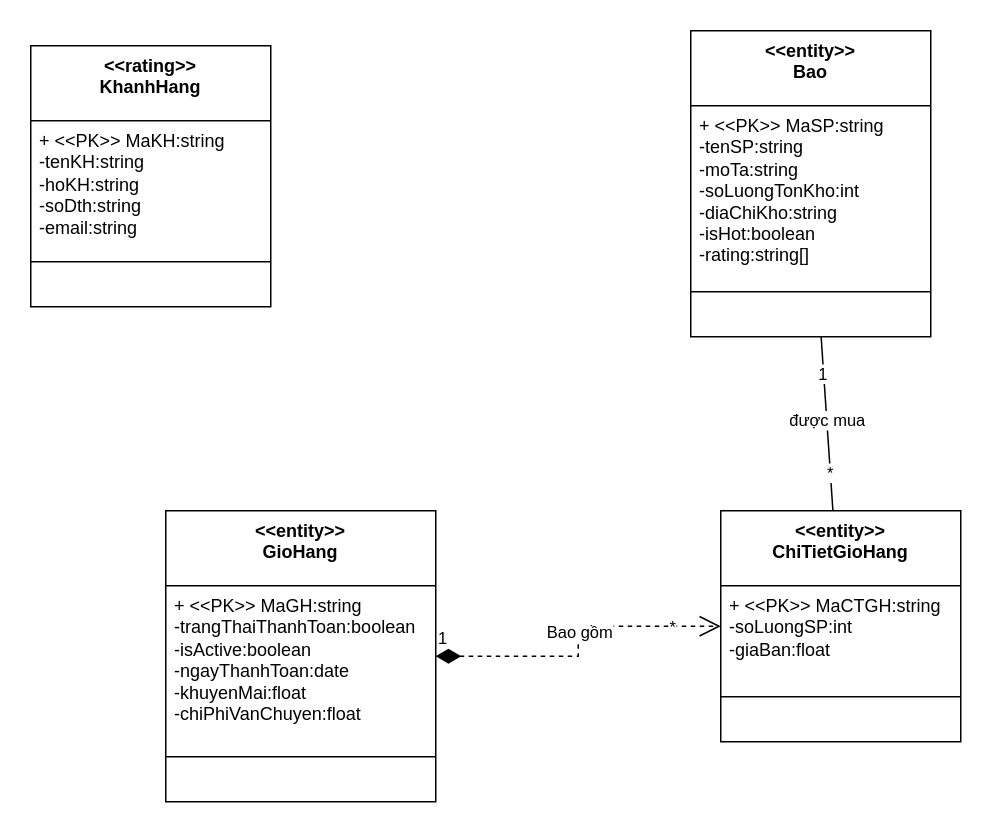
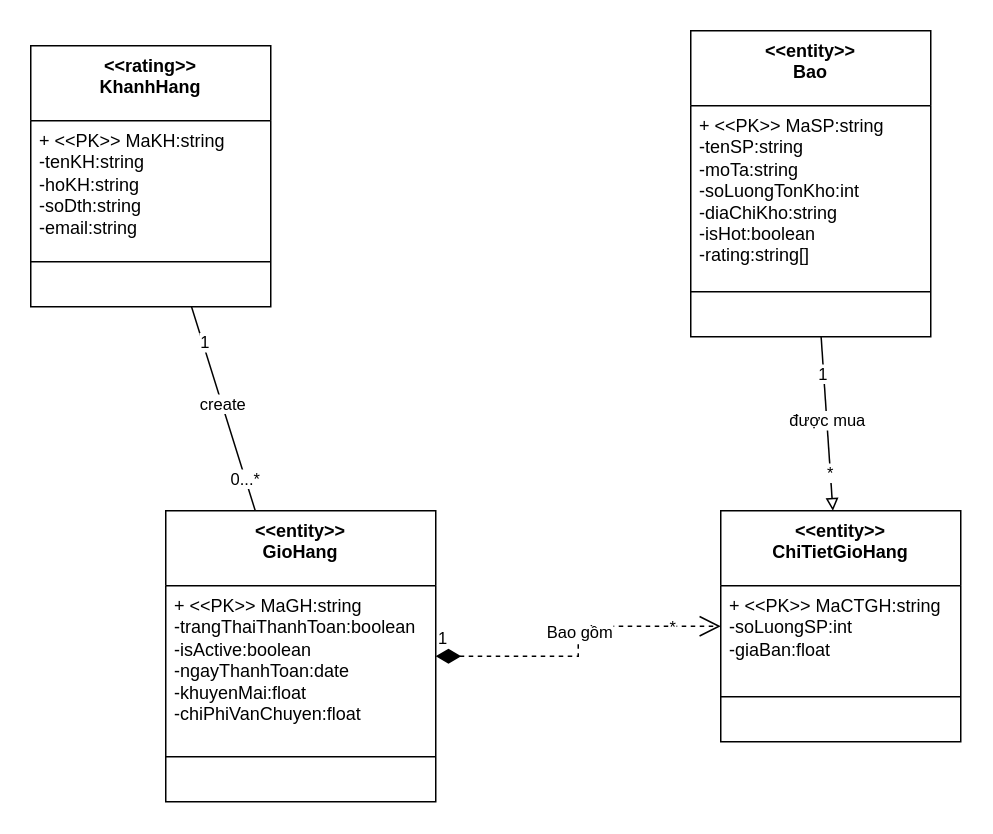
none -> (217, 389)
(832, 502) -> (832, 497)
